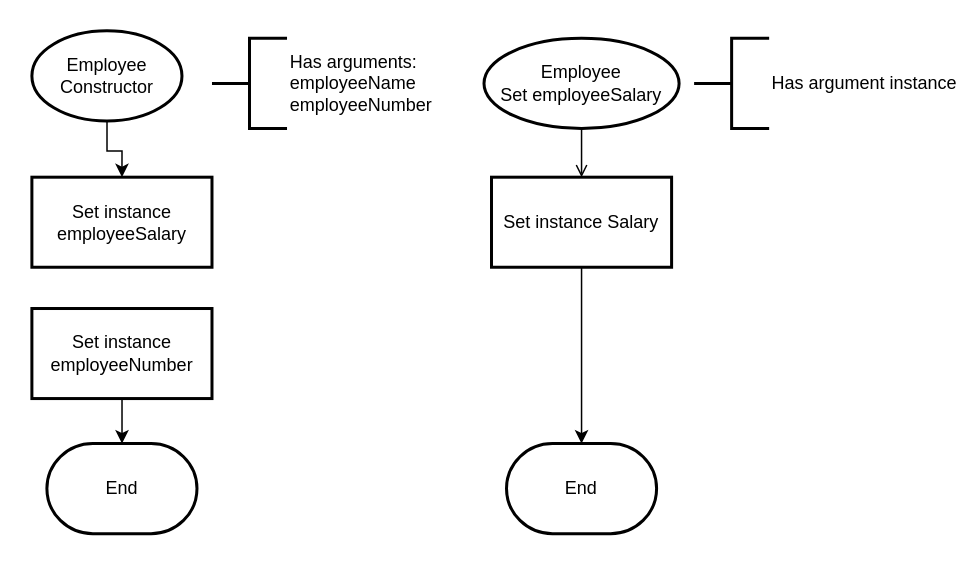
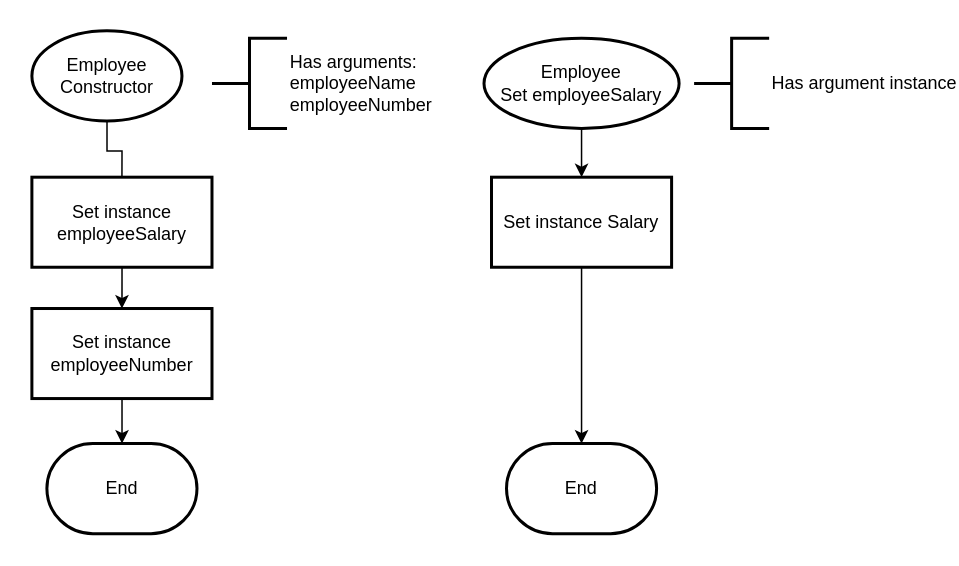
(122, 165) -> (122, 169)
(581, 169) -> (581, 165)
none -> (122, 293)
